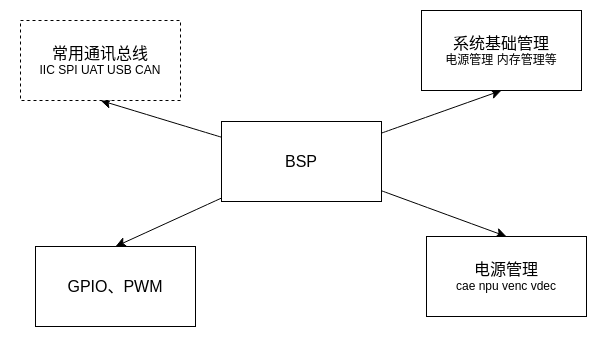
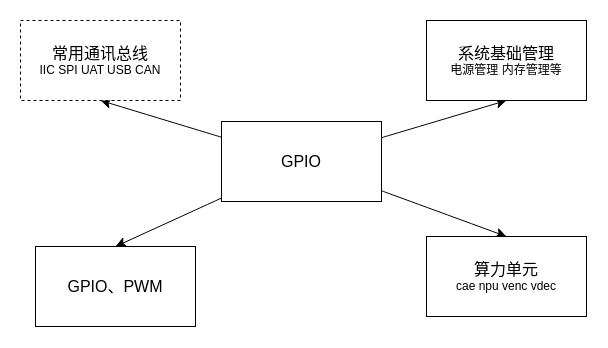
(502, 51) -> (507, 61)
(302, 162) -> (302, 162)
(507, 277) -> (507, 277)
